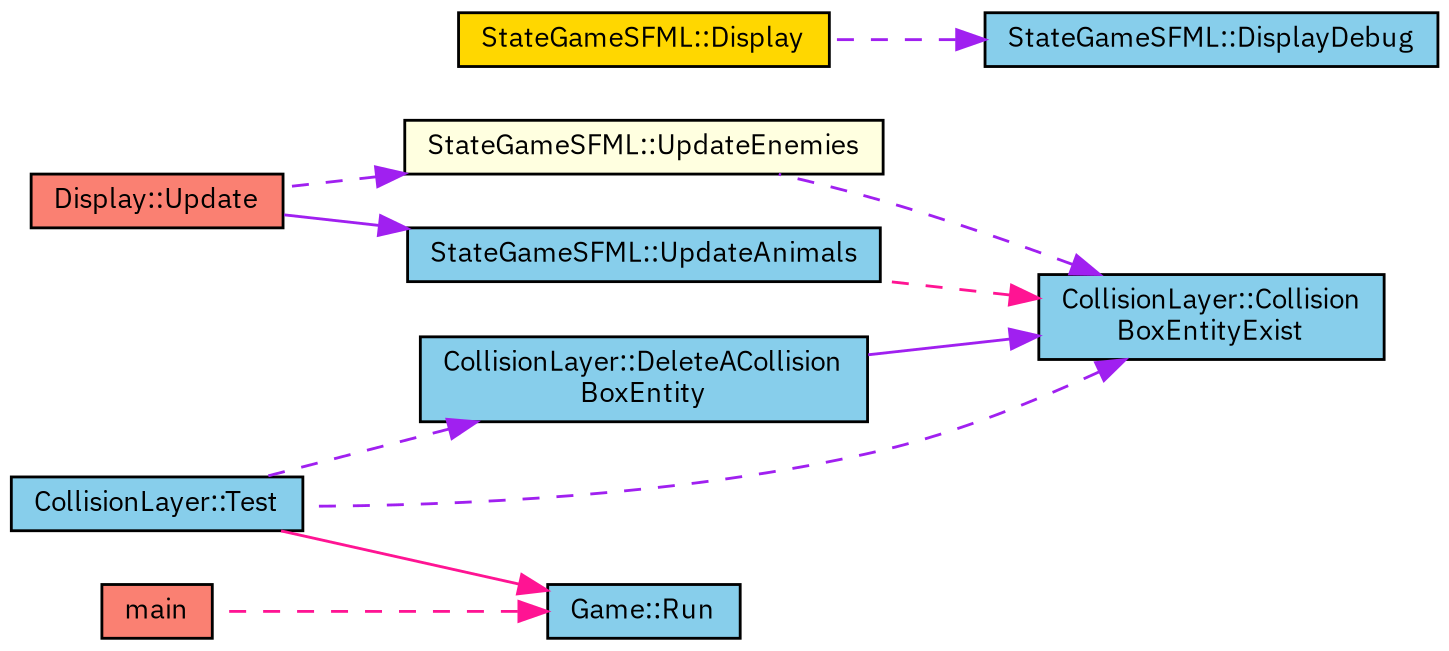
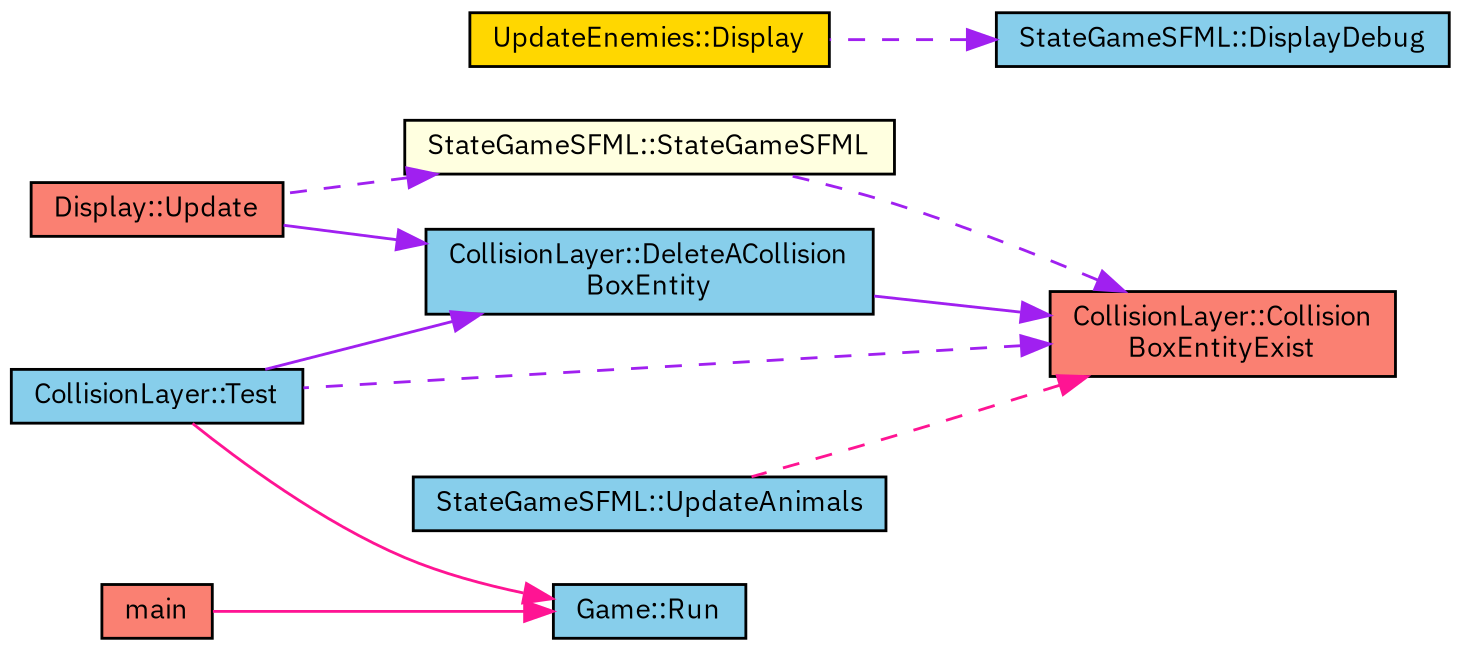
(644, 40) -> (650, 40)
(644, 147) -> (650, 147)
(331, 220) -> (340, 233)
(1211, 317) -> (1223, 334)
(357, 453) -> (359, 345)
(366, 611) -> (369, 611)
